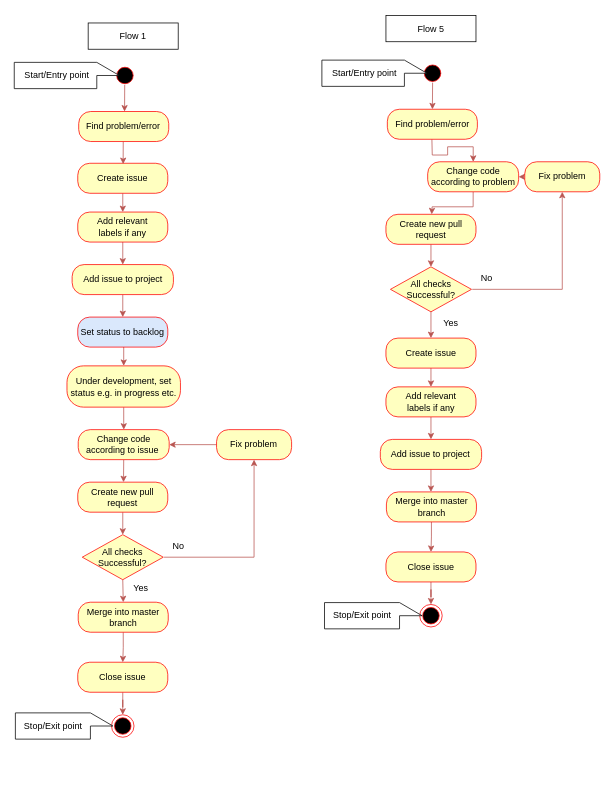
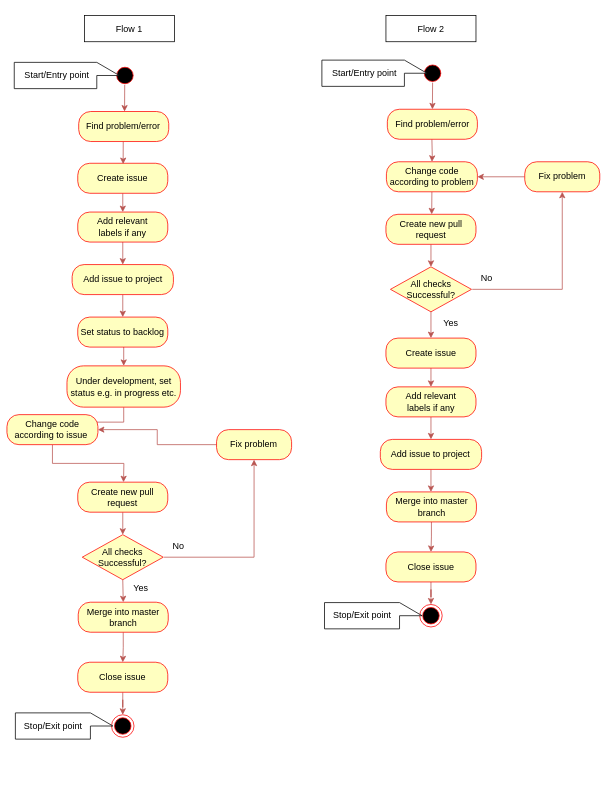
(431, 29) -> (431, 29)
(133, 36) -> (129, 29)
(473, 177) -> (432, 177)
(123, 332) -> (123, 332)
(124, 444) -> (52, 429)
